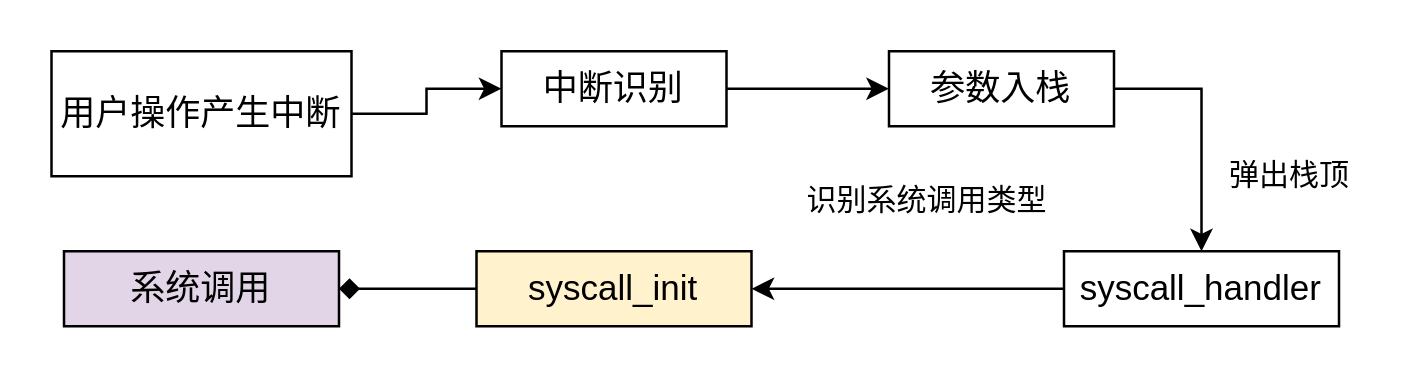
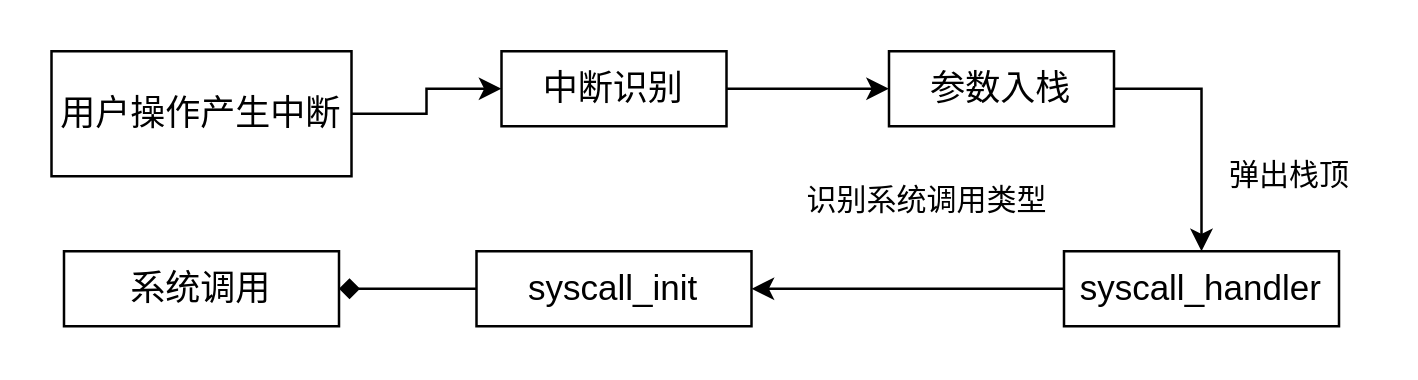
(201, 289) -> (201, 289)
(614, 289) -> (614, 289)
